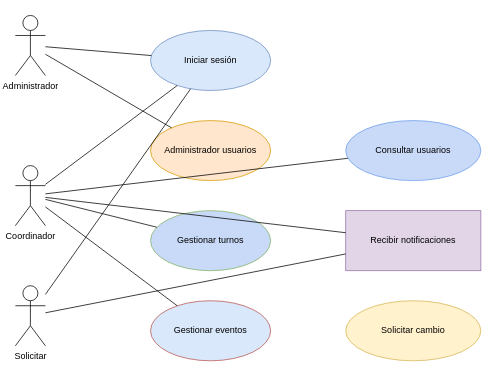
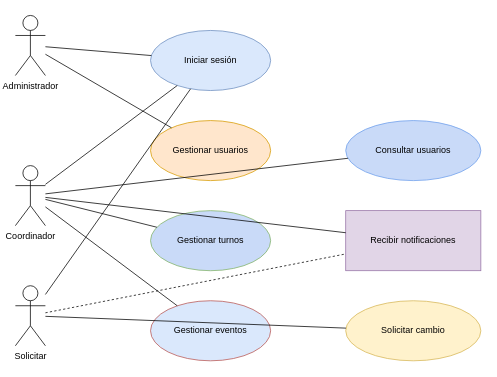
(210, 150) -> (210, 150)
(196, 283) -> (196, 283)
none -> (196, 322)
